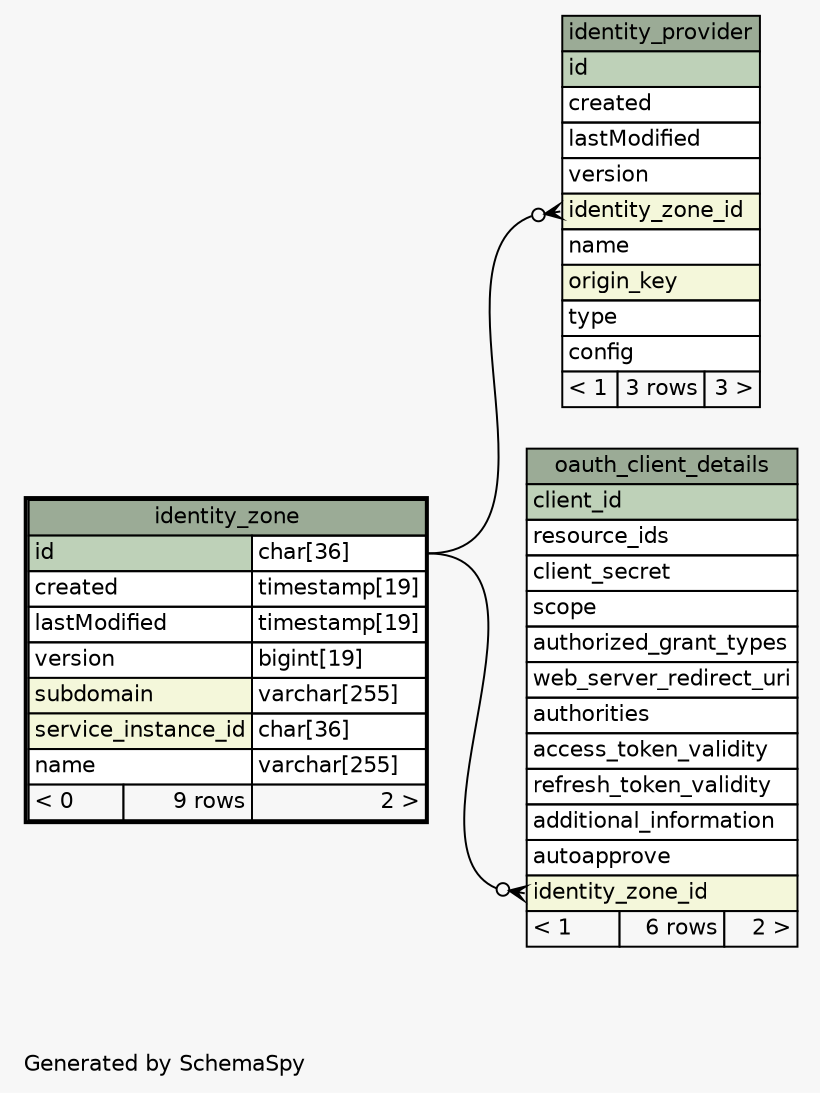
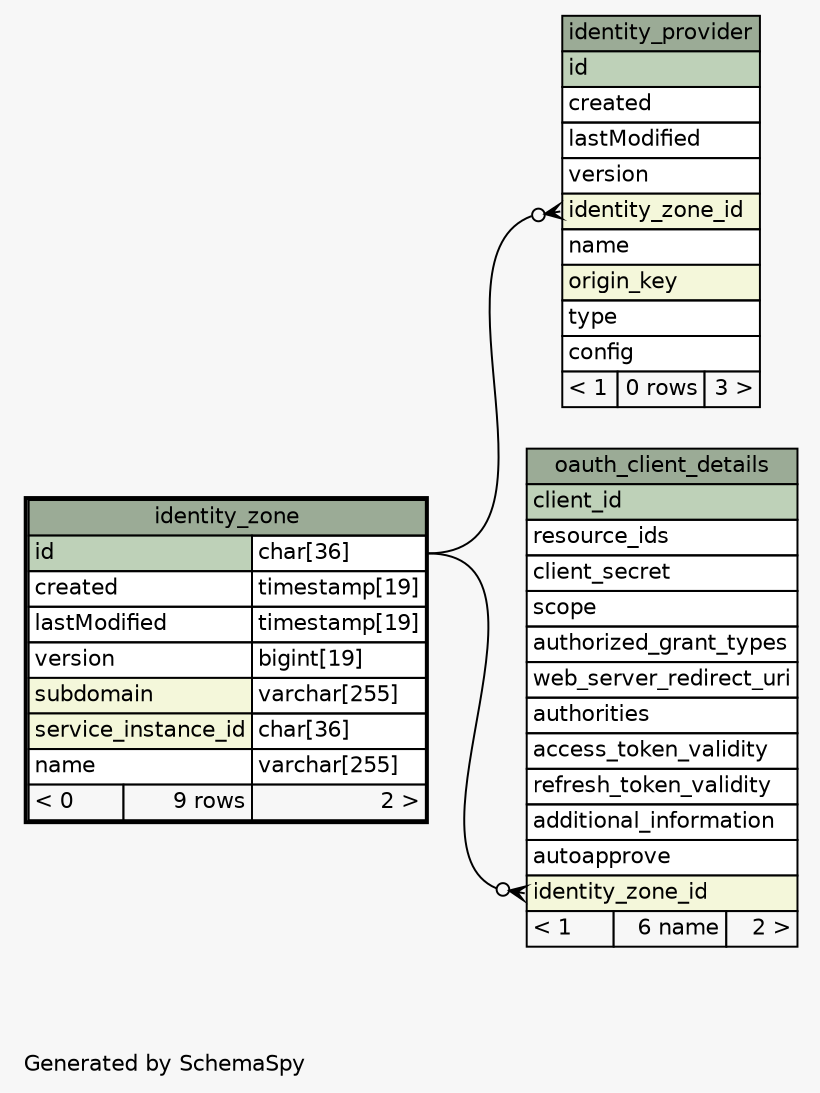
(662, 388) -> (662, 388)
(682, 928) -> (679, 928)
